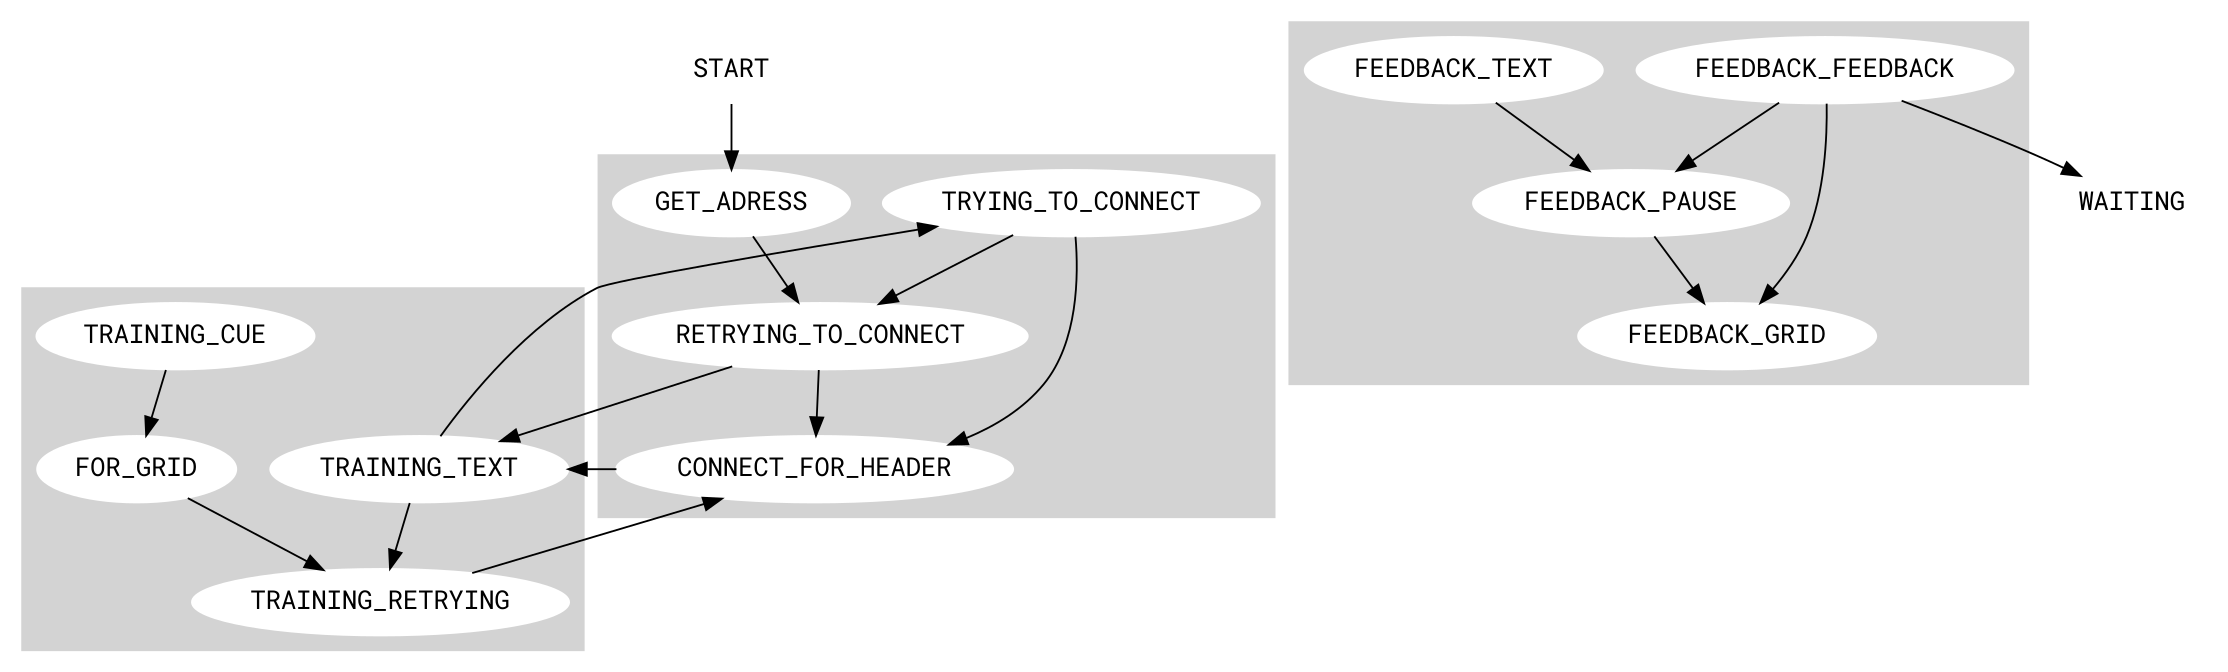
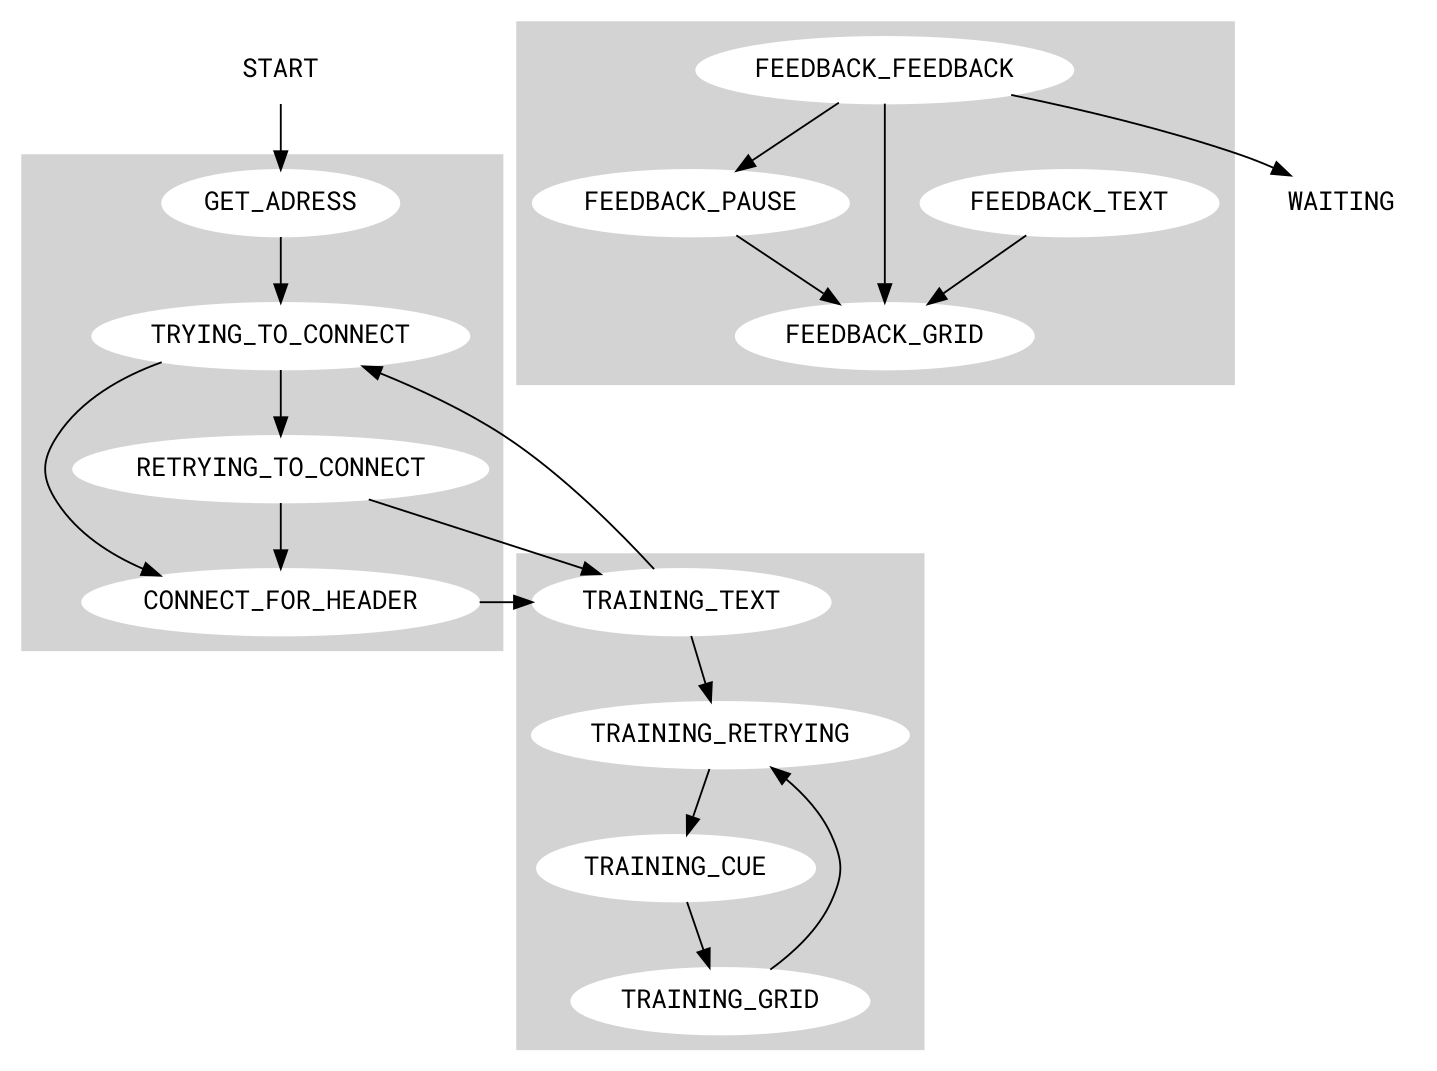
(1535, 131) -> (985, 264)
(773, 265) -> (281, 261)
(137, 469) -> (720, 1001)
(600, 535) -> (701, 793)
